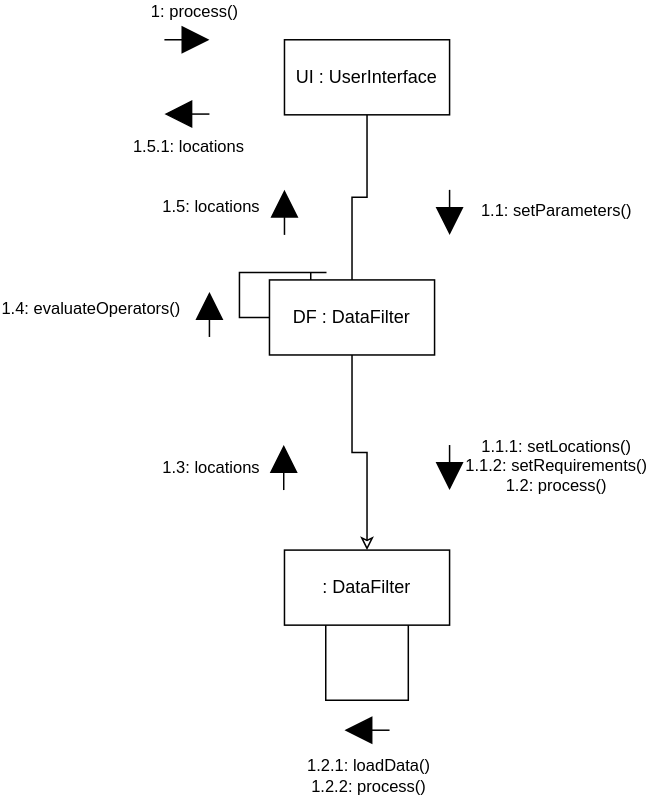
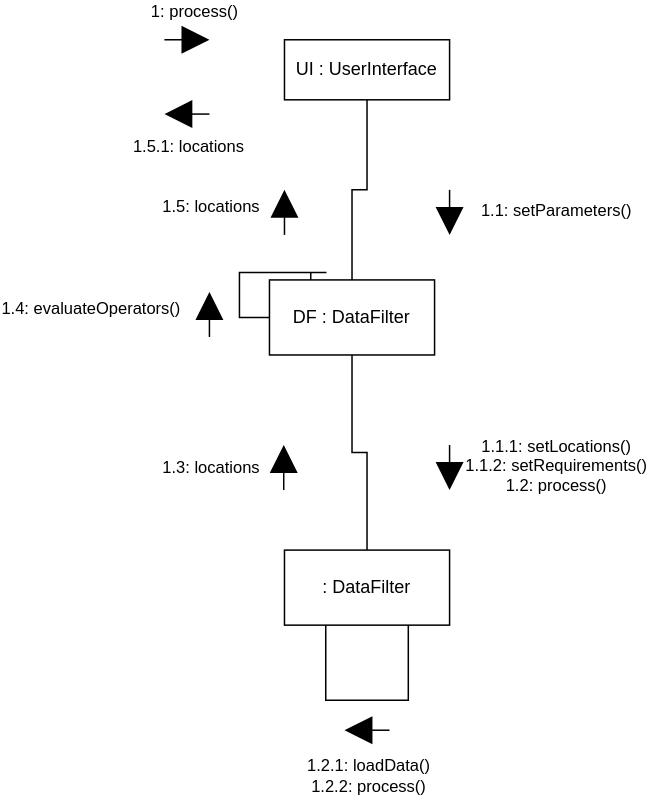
(367, 77) -> (367, 70)
(367, 538) -> (367, 542)
